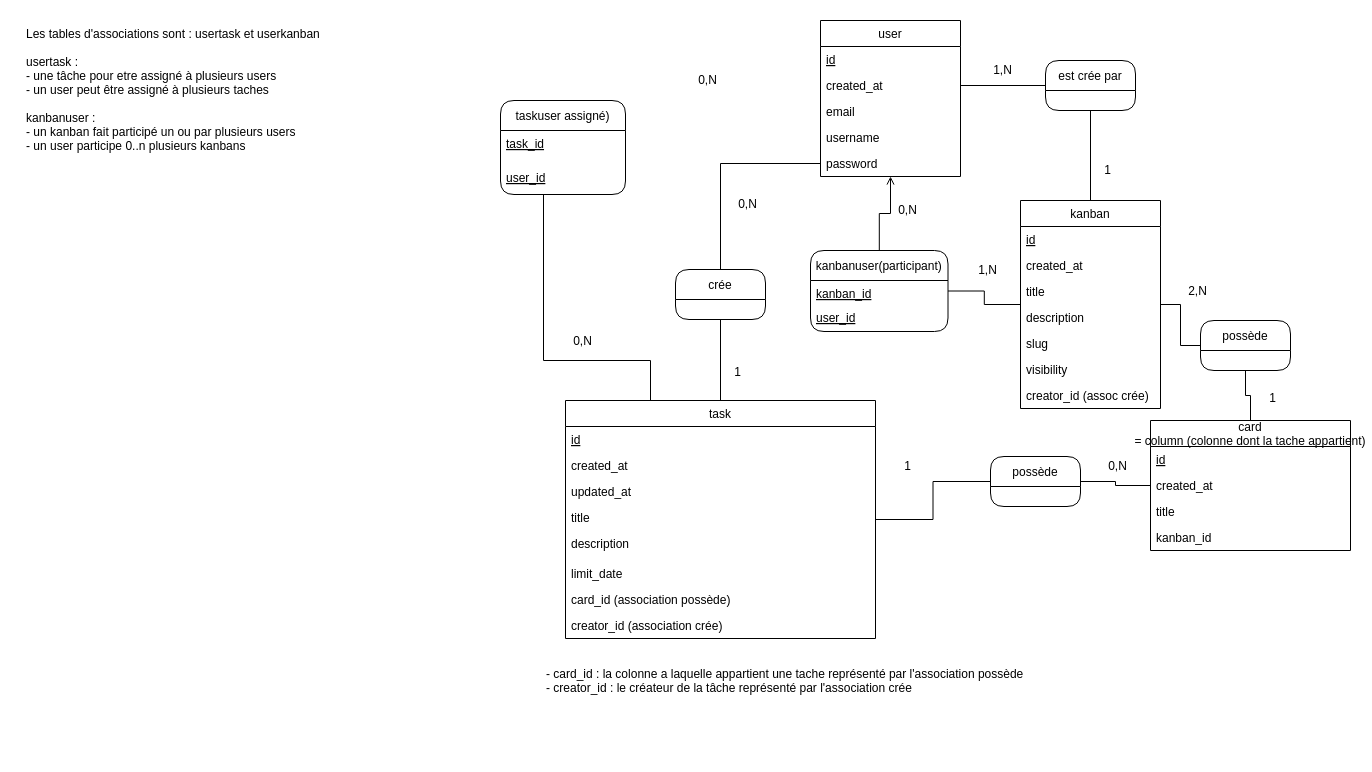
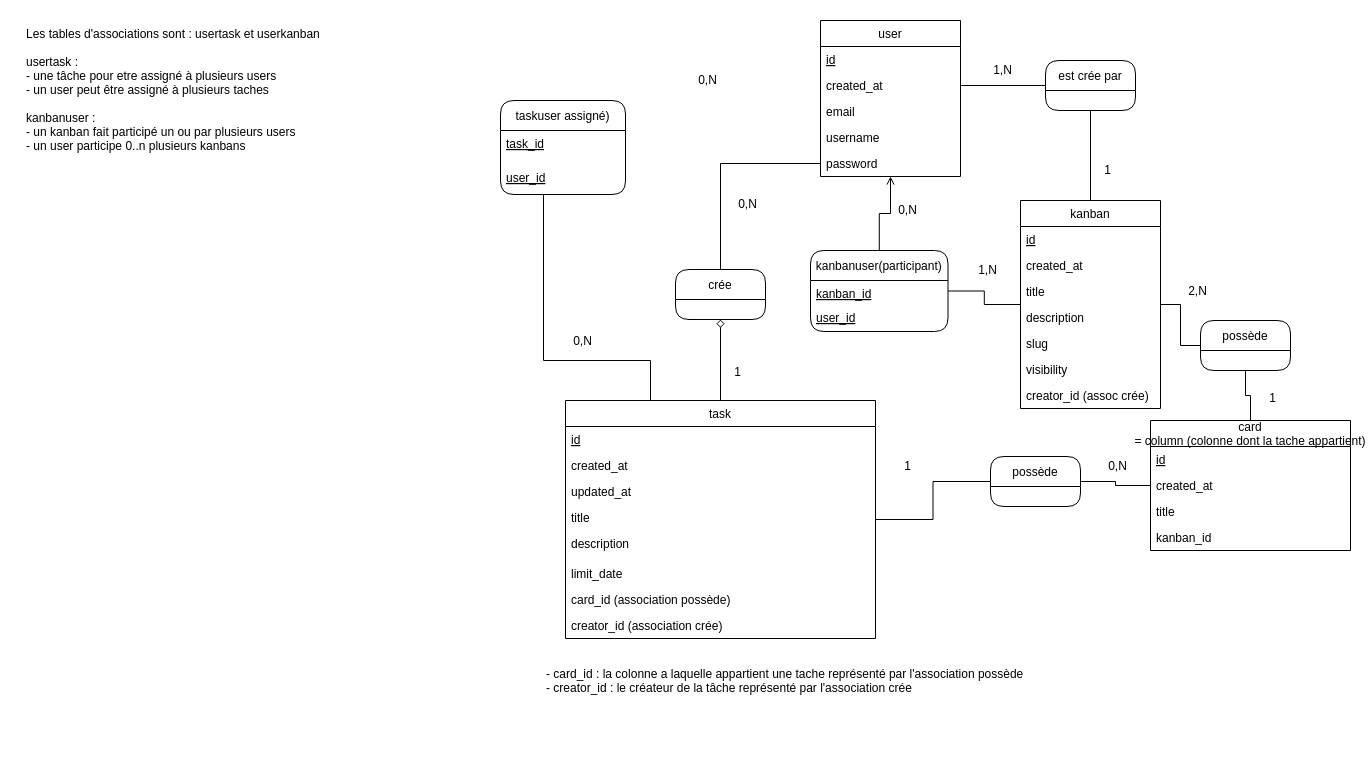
(721, 326) -> (721, 328)
